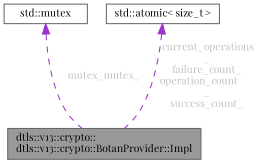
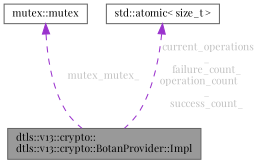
(46, 14) -> (46, 14)
